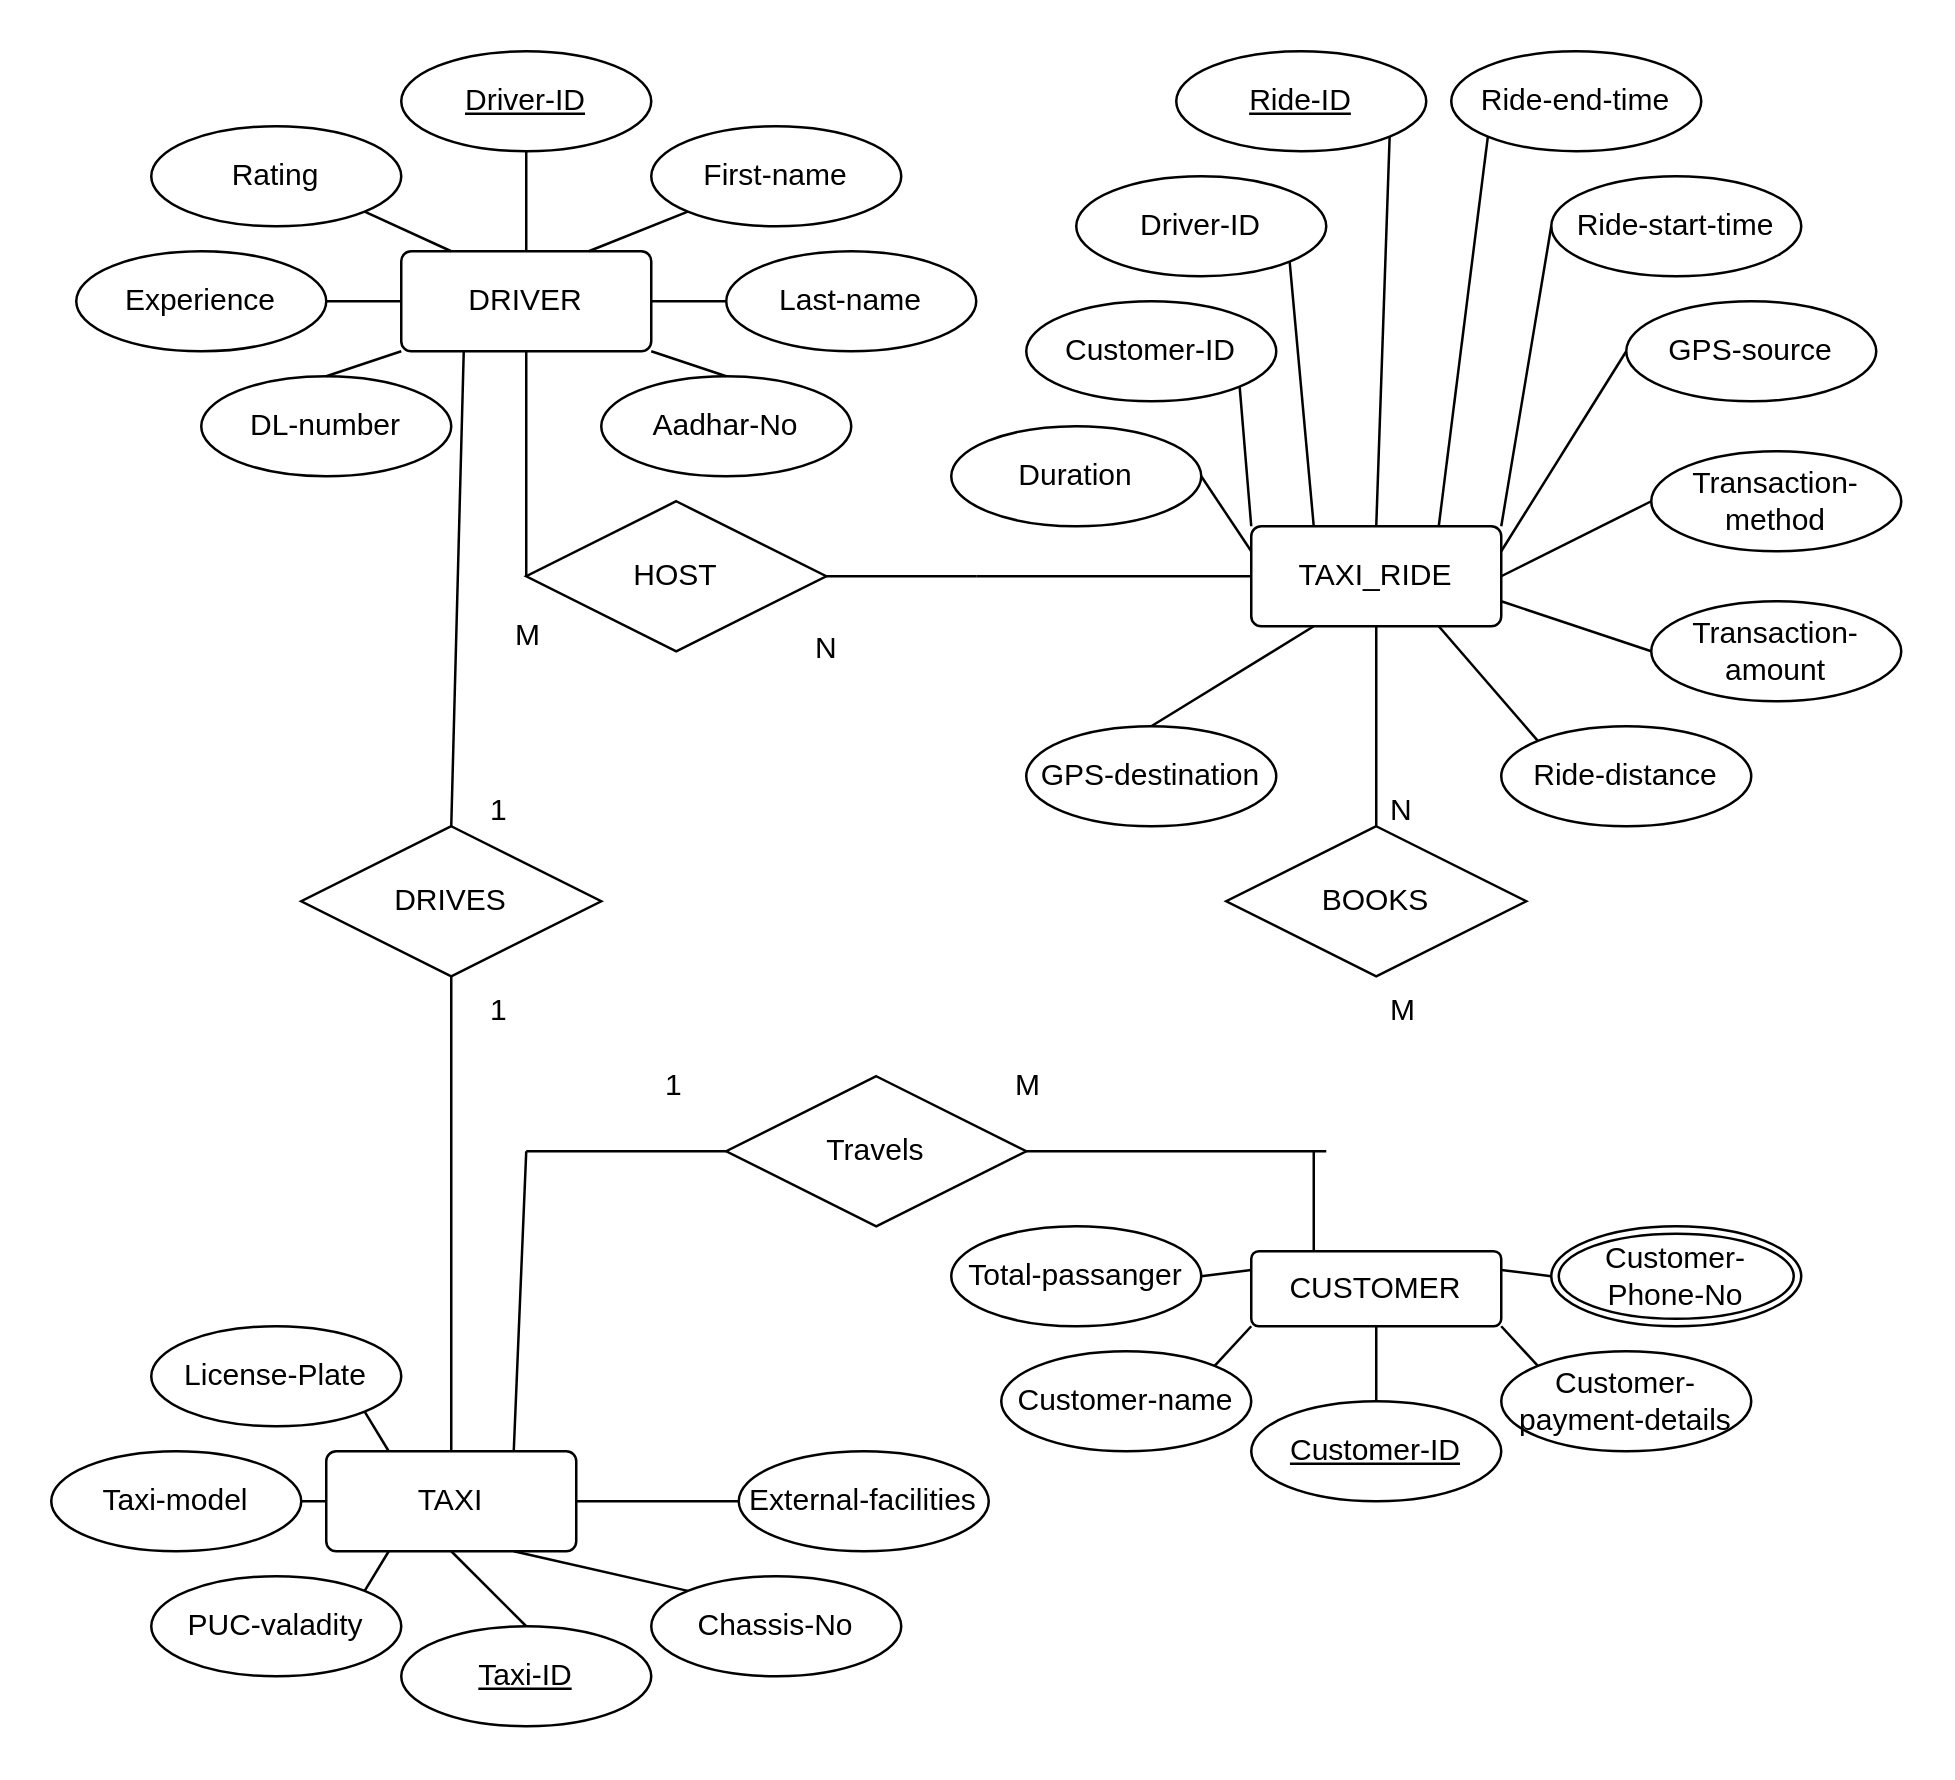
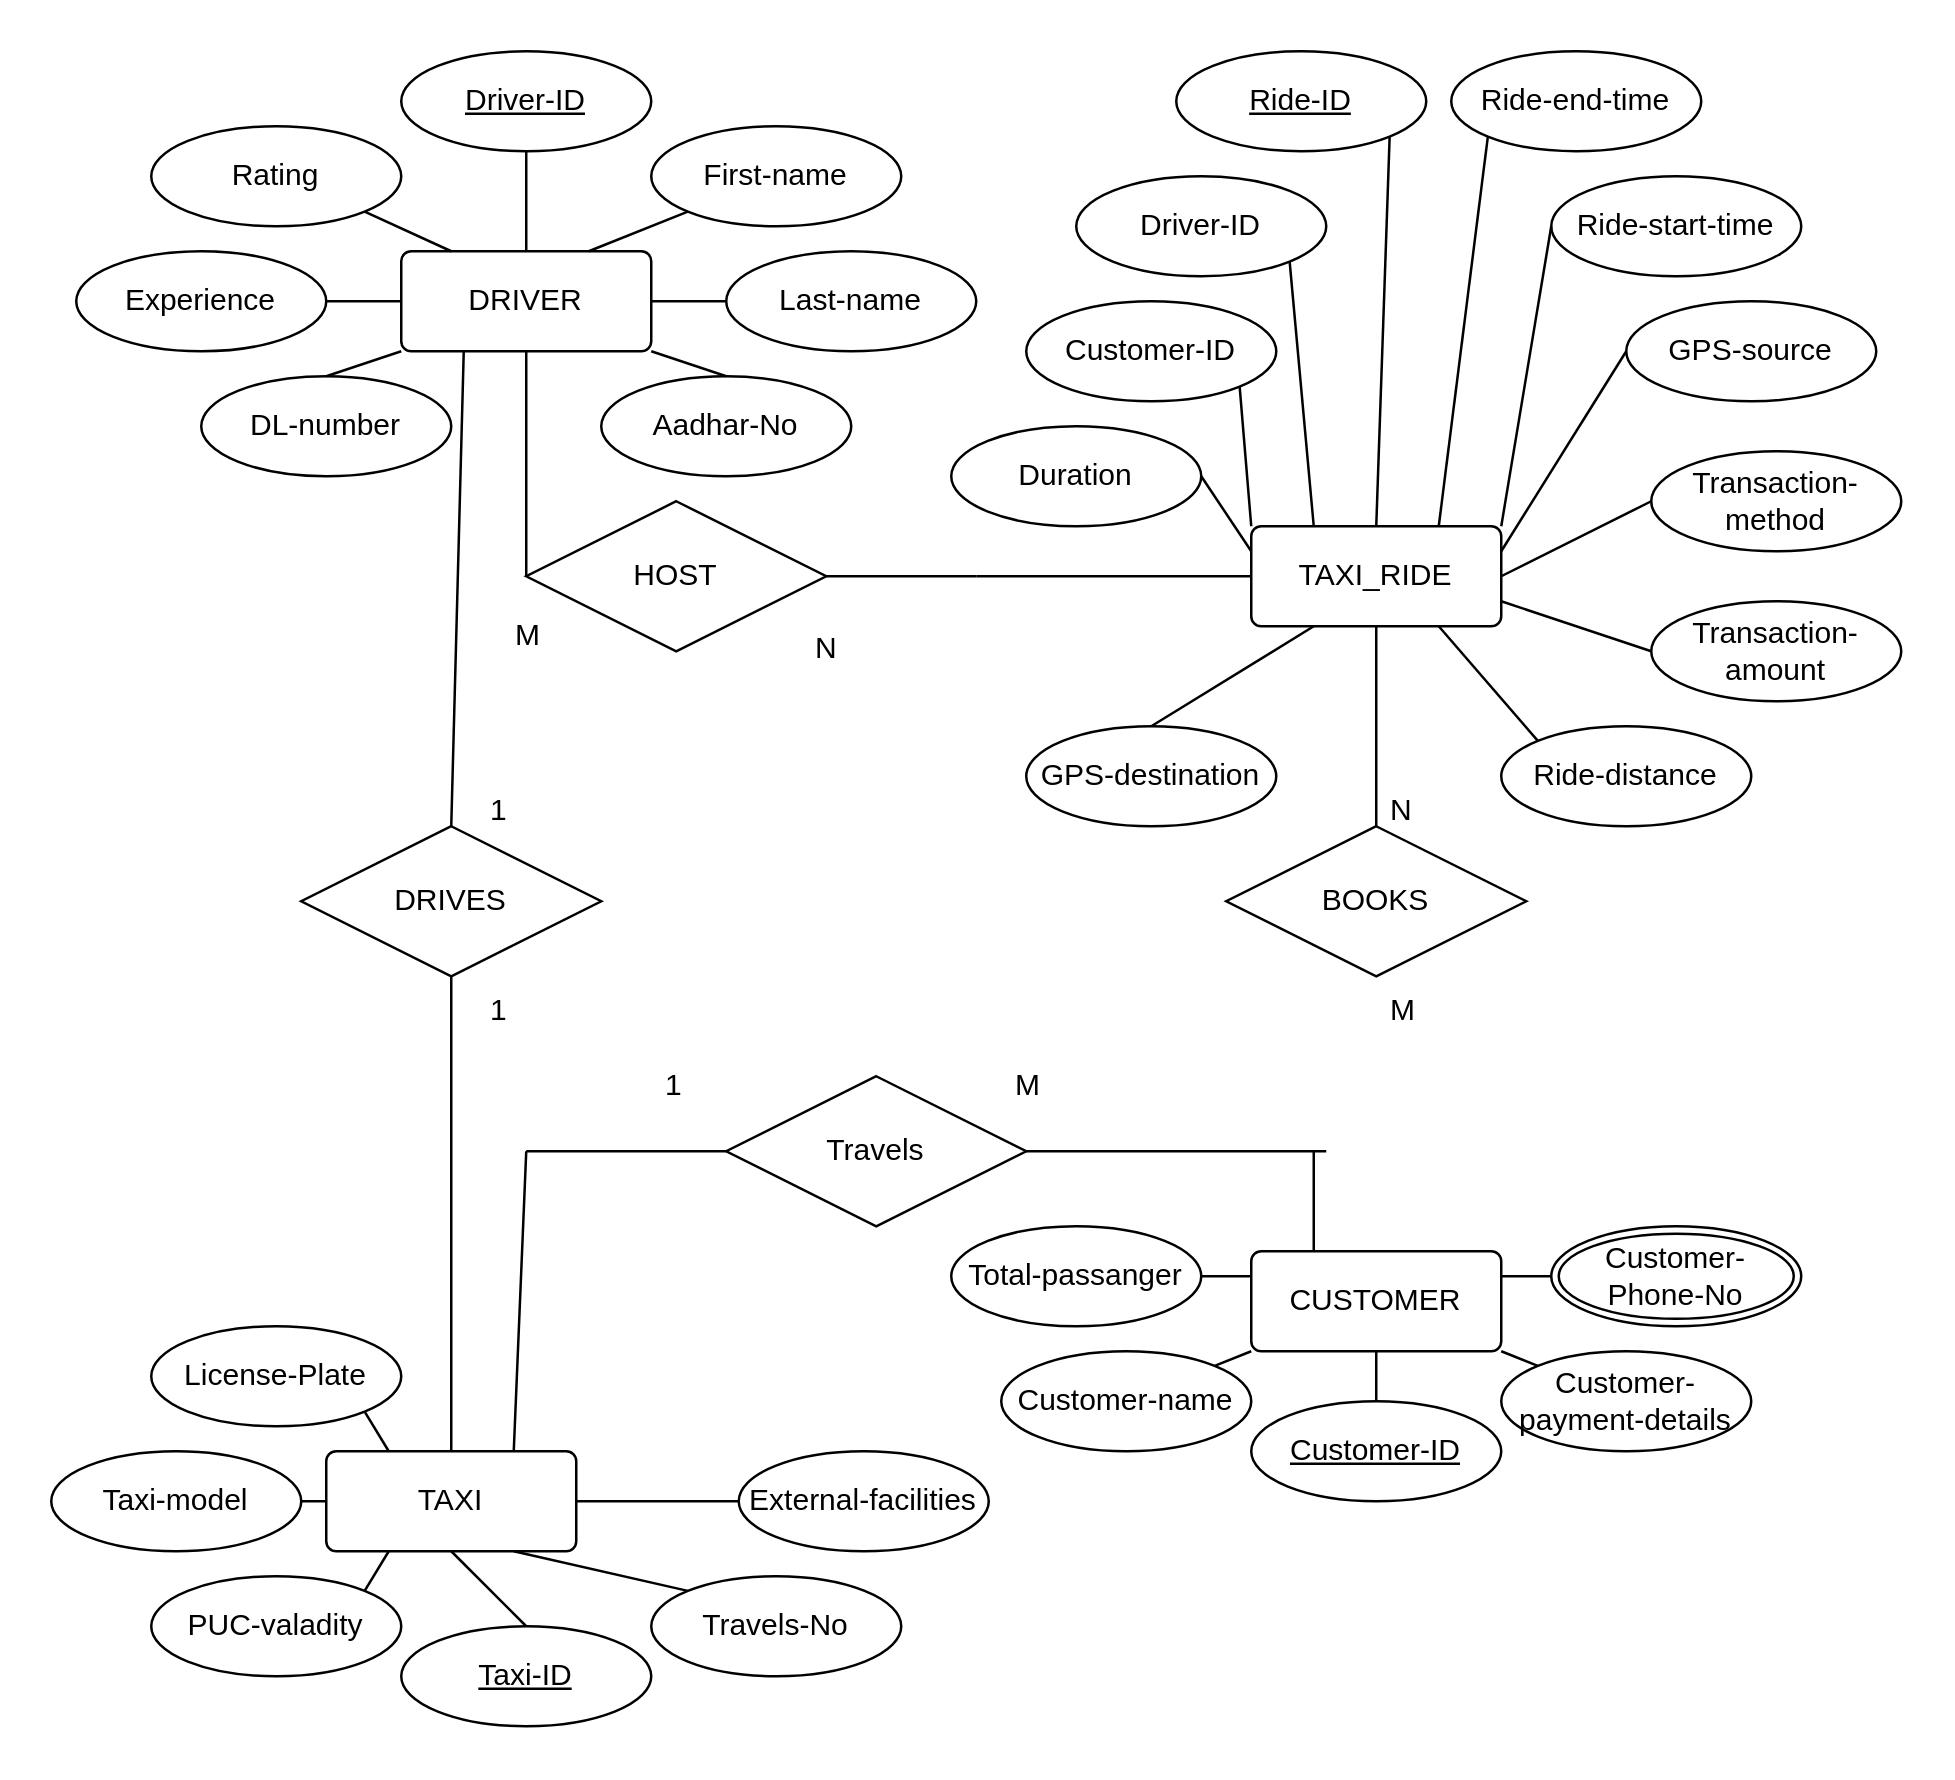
(1376, 1289) -> (1376, 1301)
(776, 1626) -> (776, 1626)
